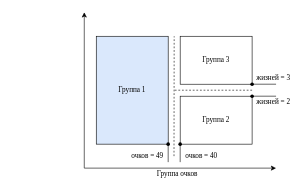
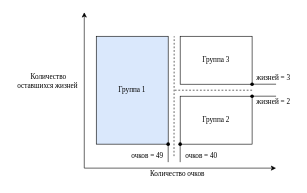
none -> (48, 81)
(178, 174) -> (178, 174)
